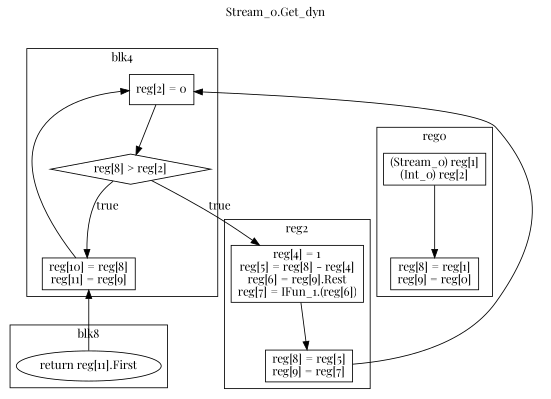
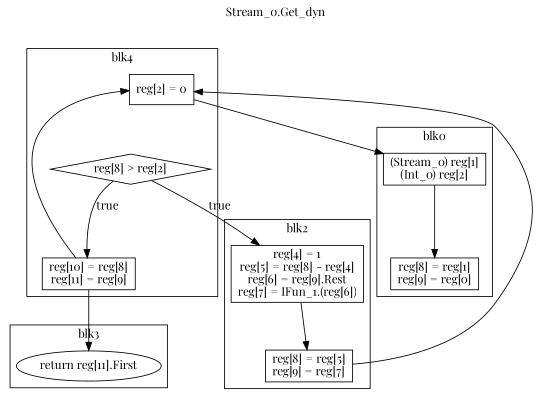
(148, 126) -> (285, 126)
(435, 137) -> (435, 137)
(297, 229) -> (297, 229)
(89, 319) -> (89, 316)
(89, 335) -> (89, 335)
